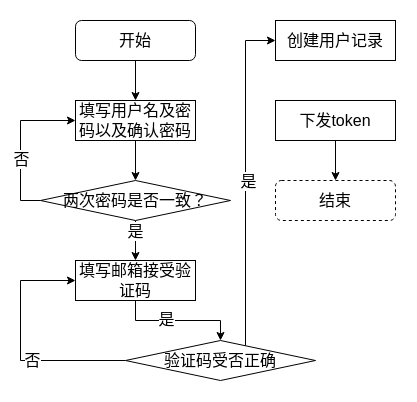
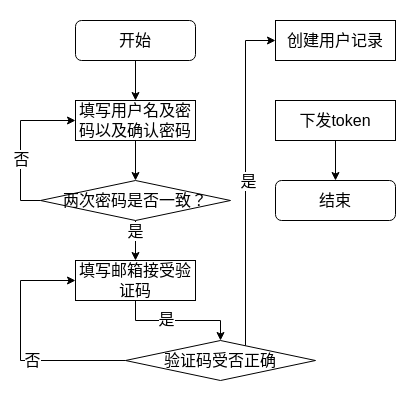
(336, 201) -> (336, 201)
